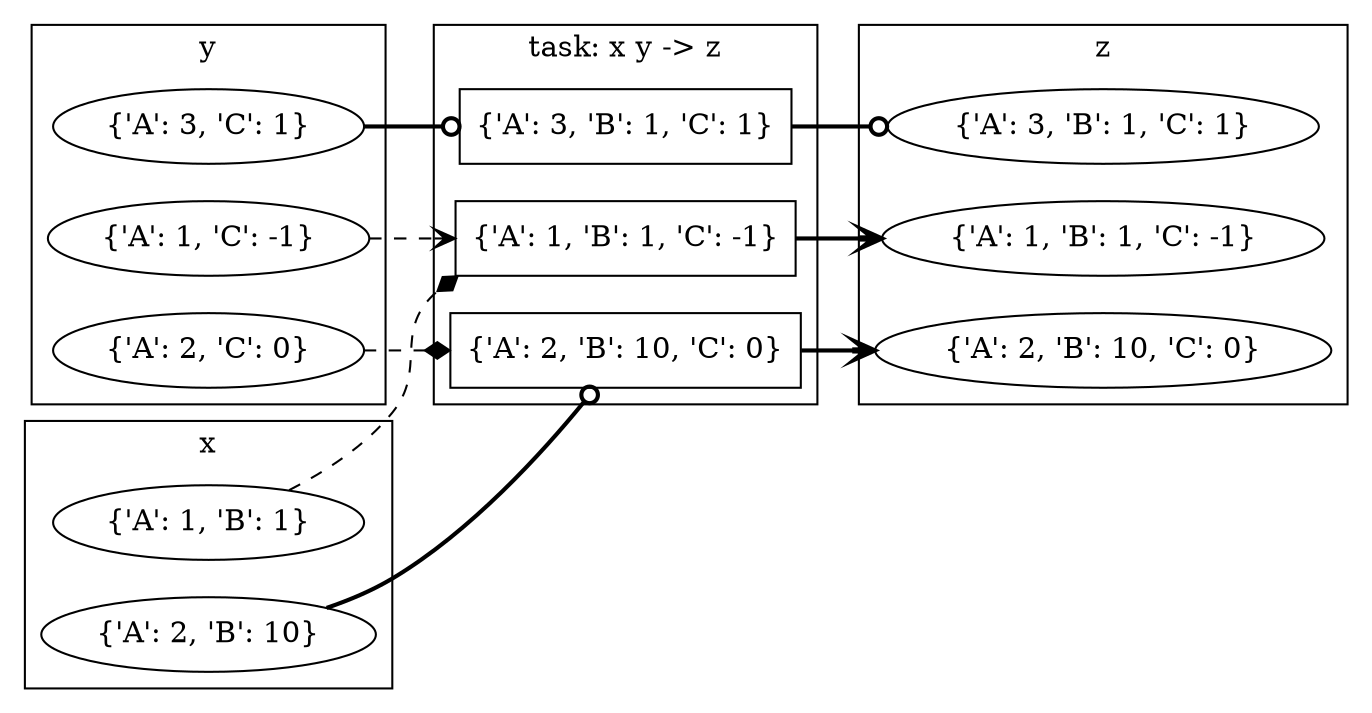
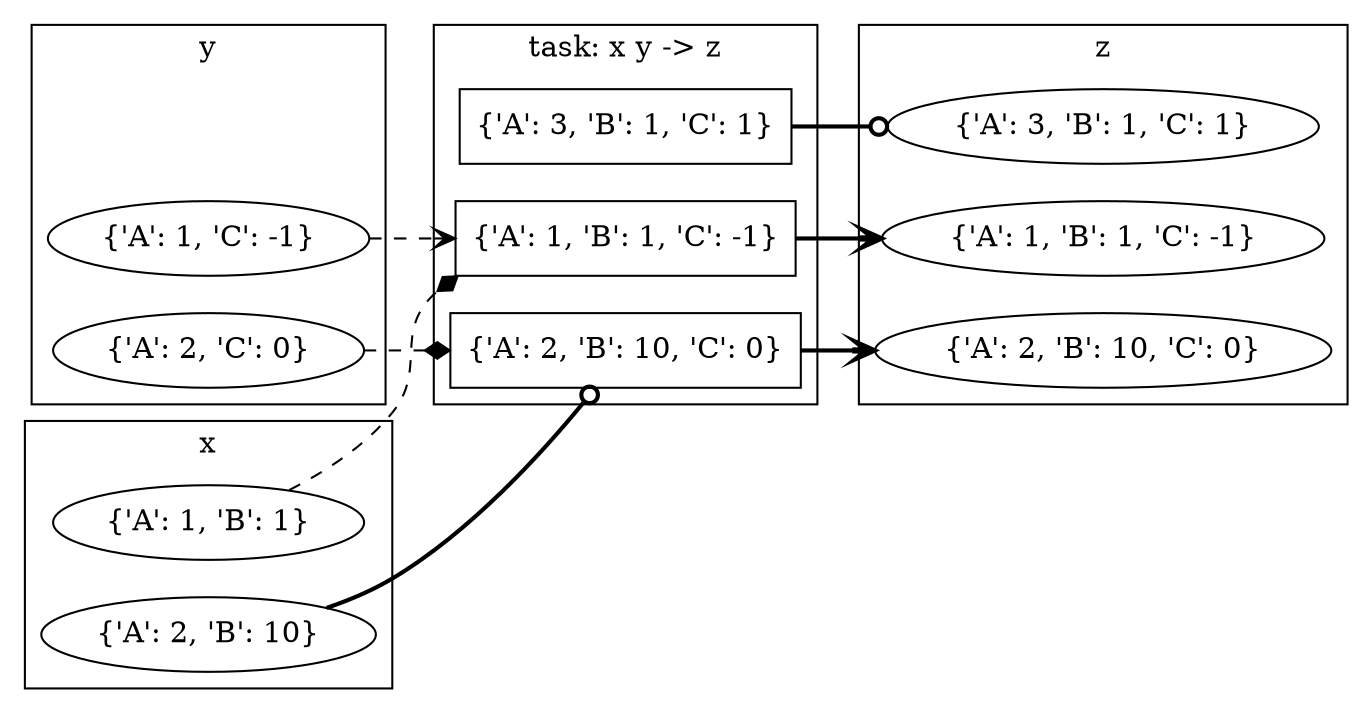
(209, 126) -> none
